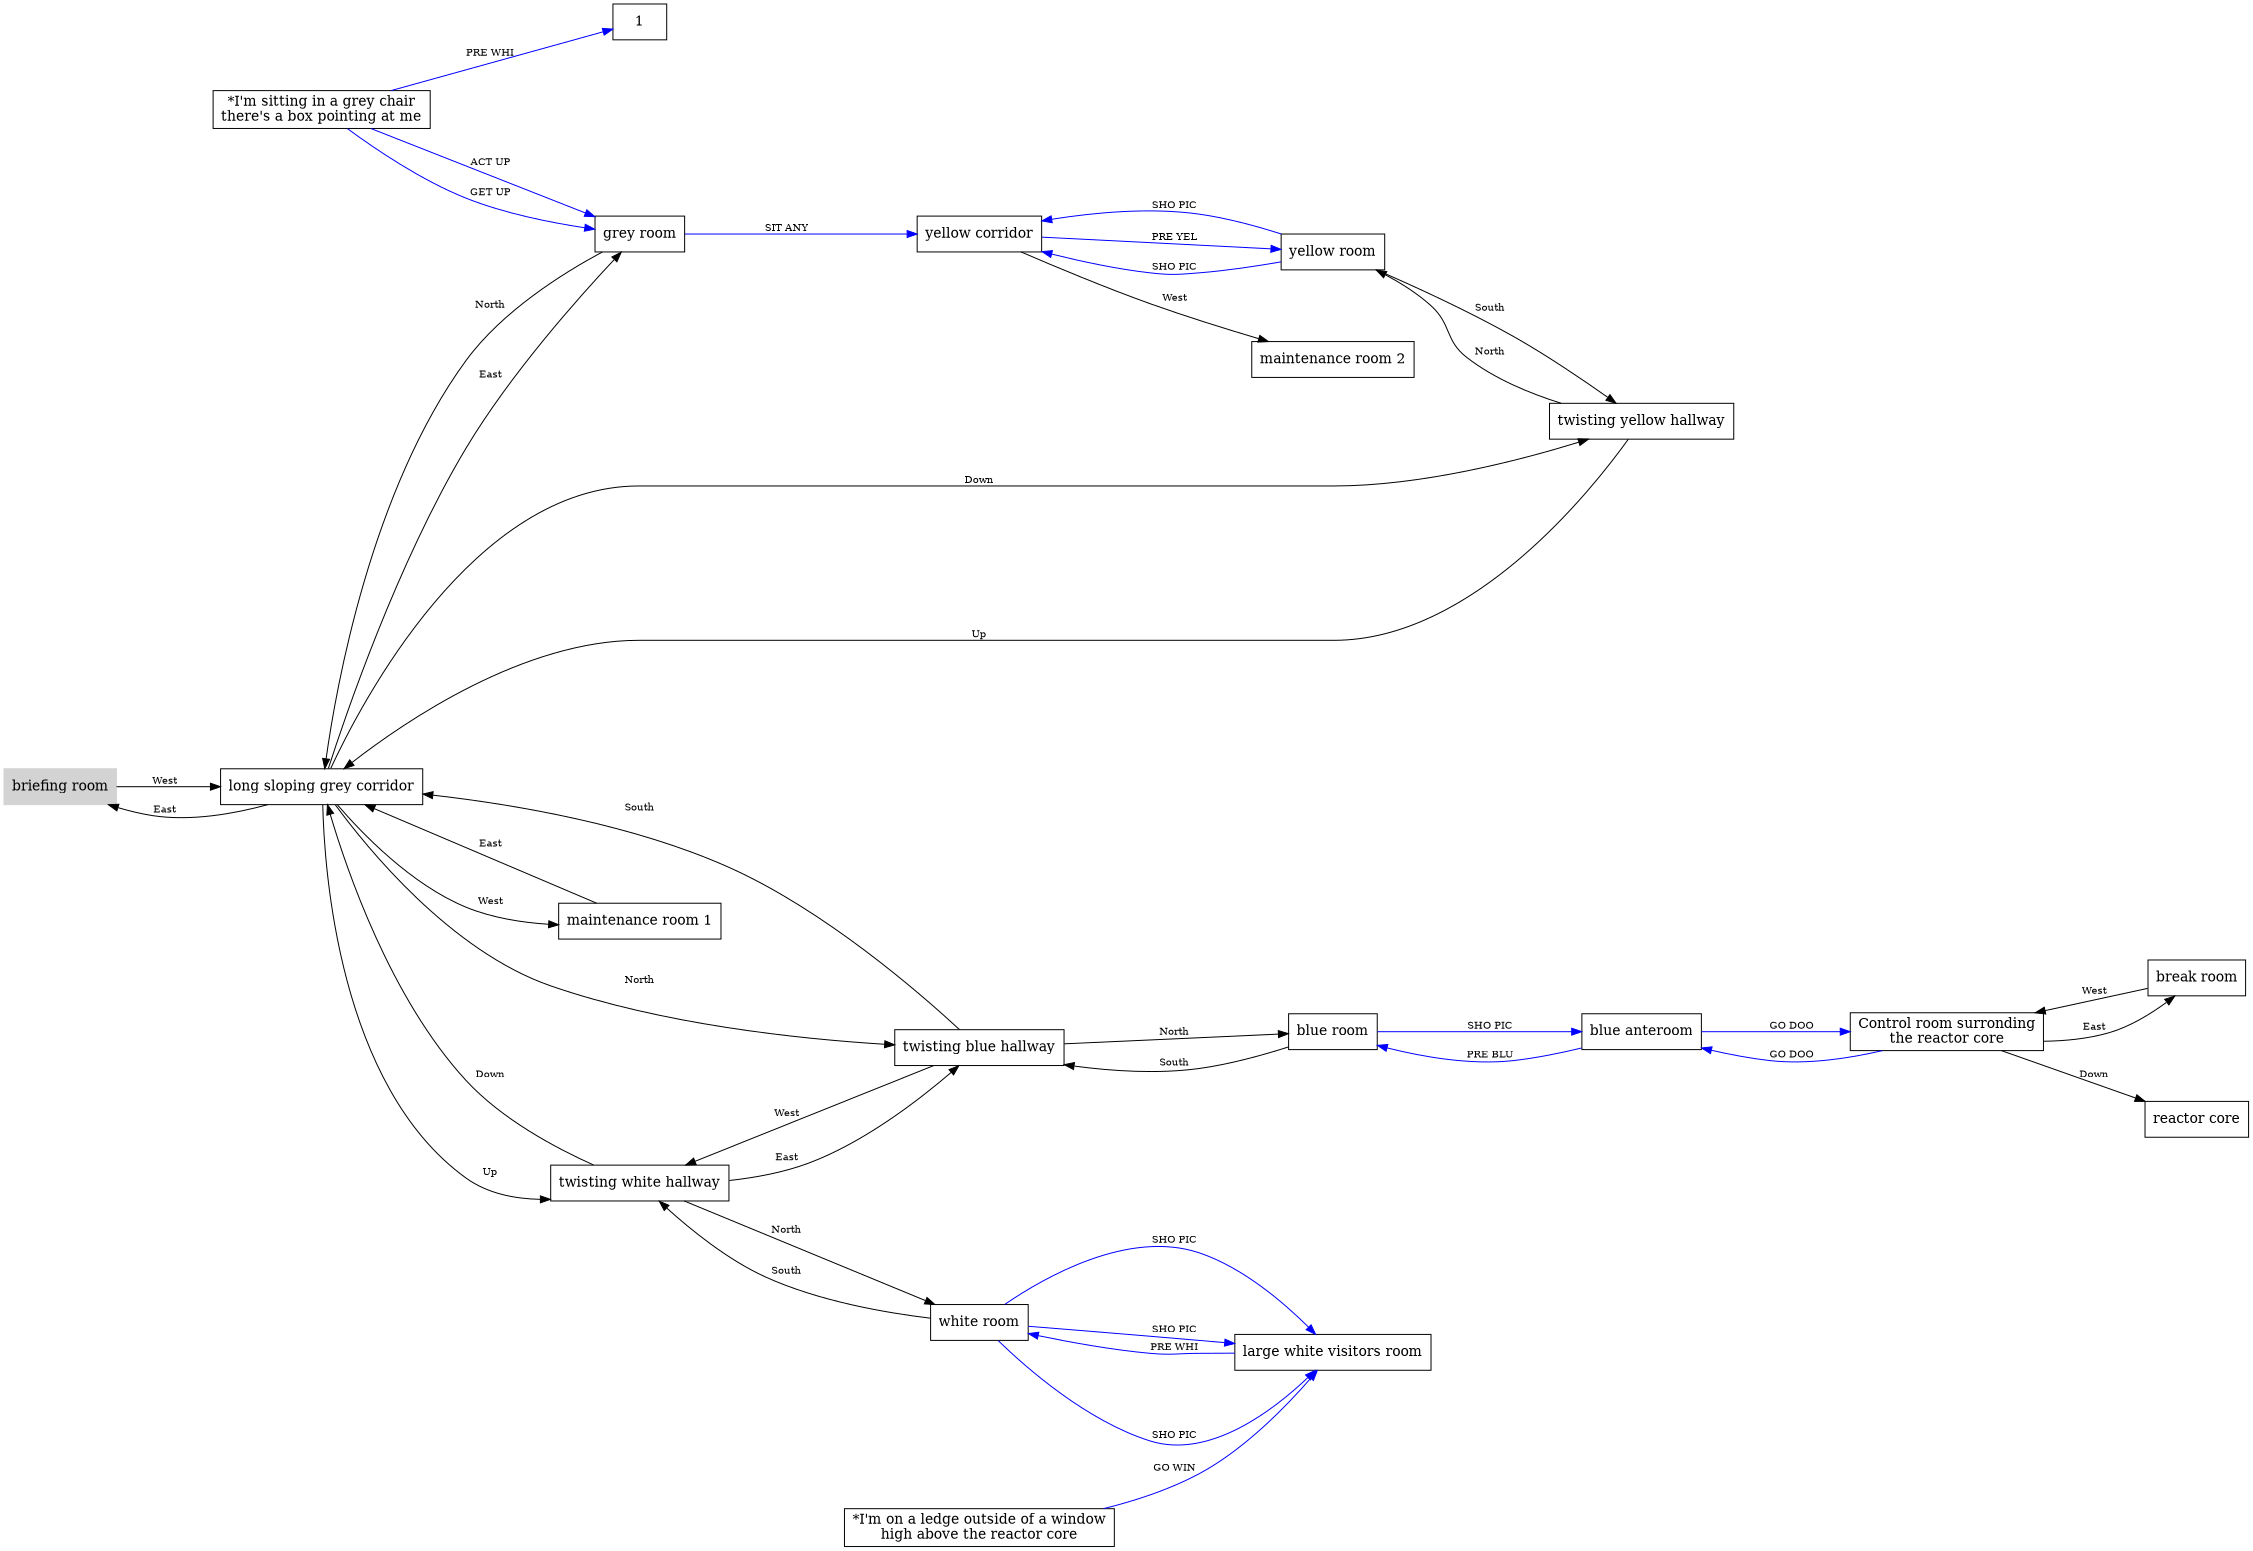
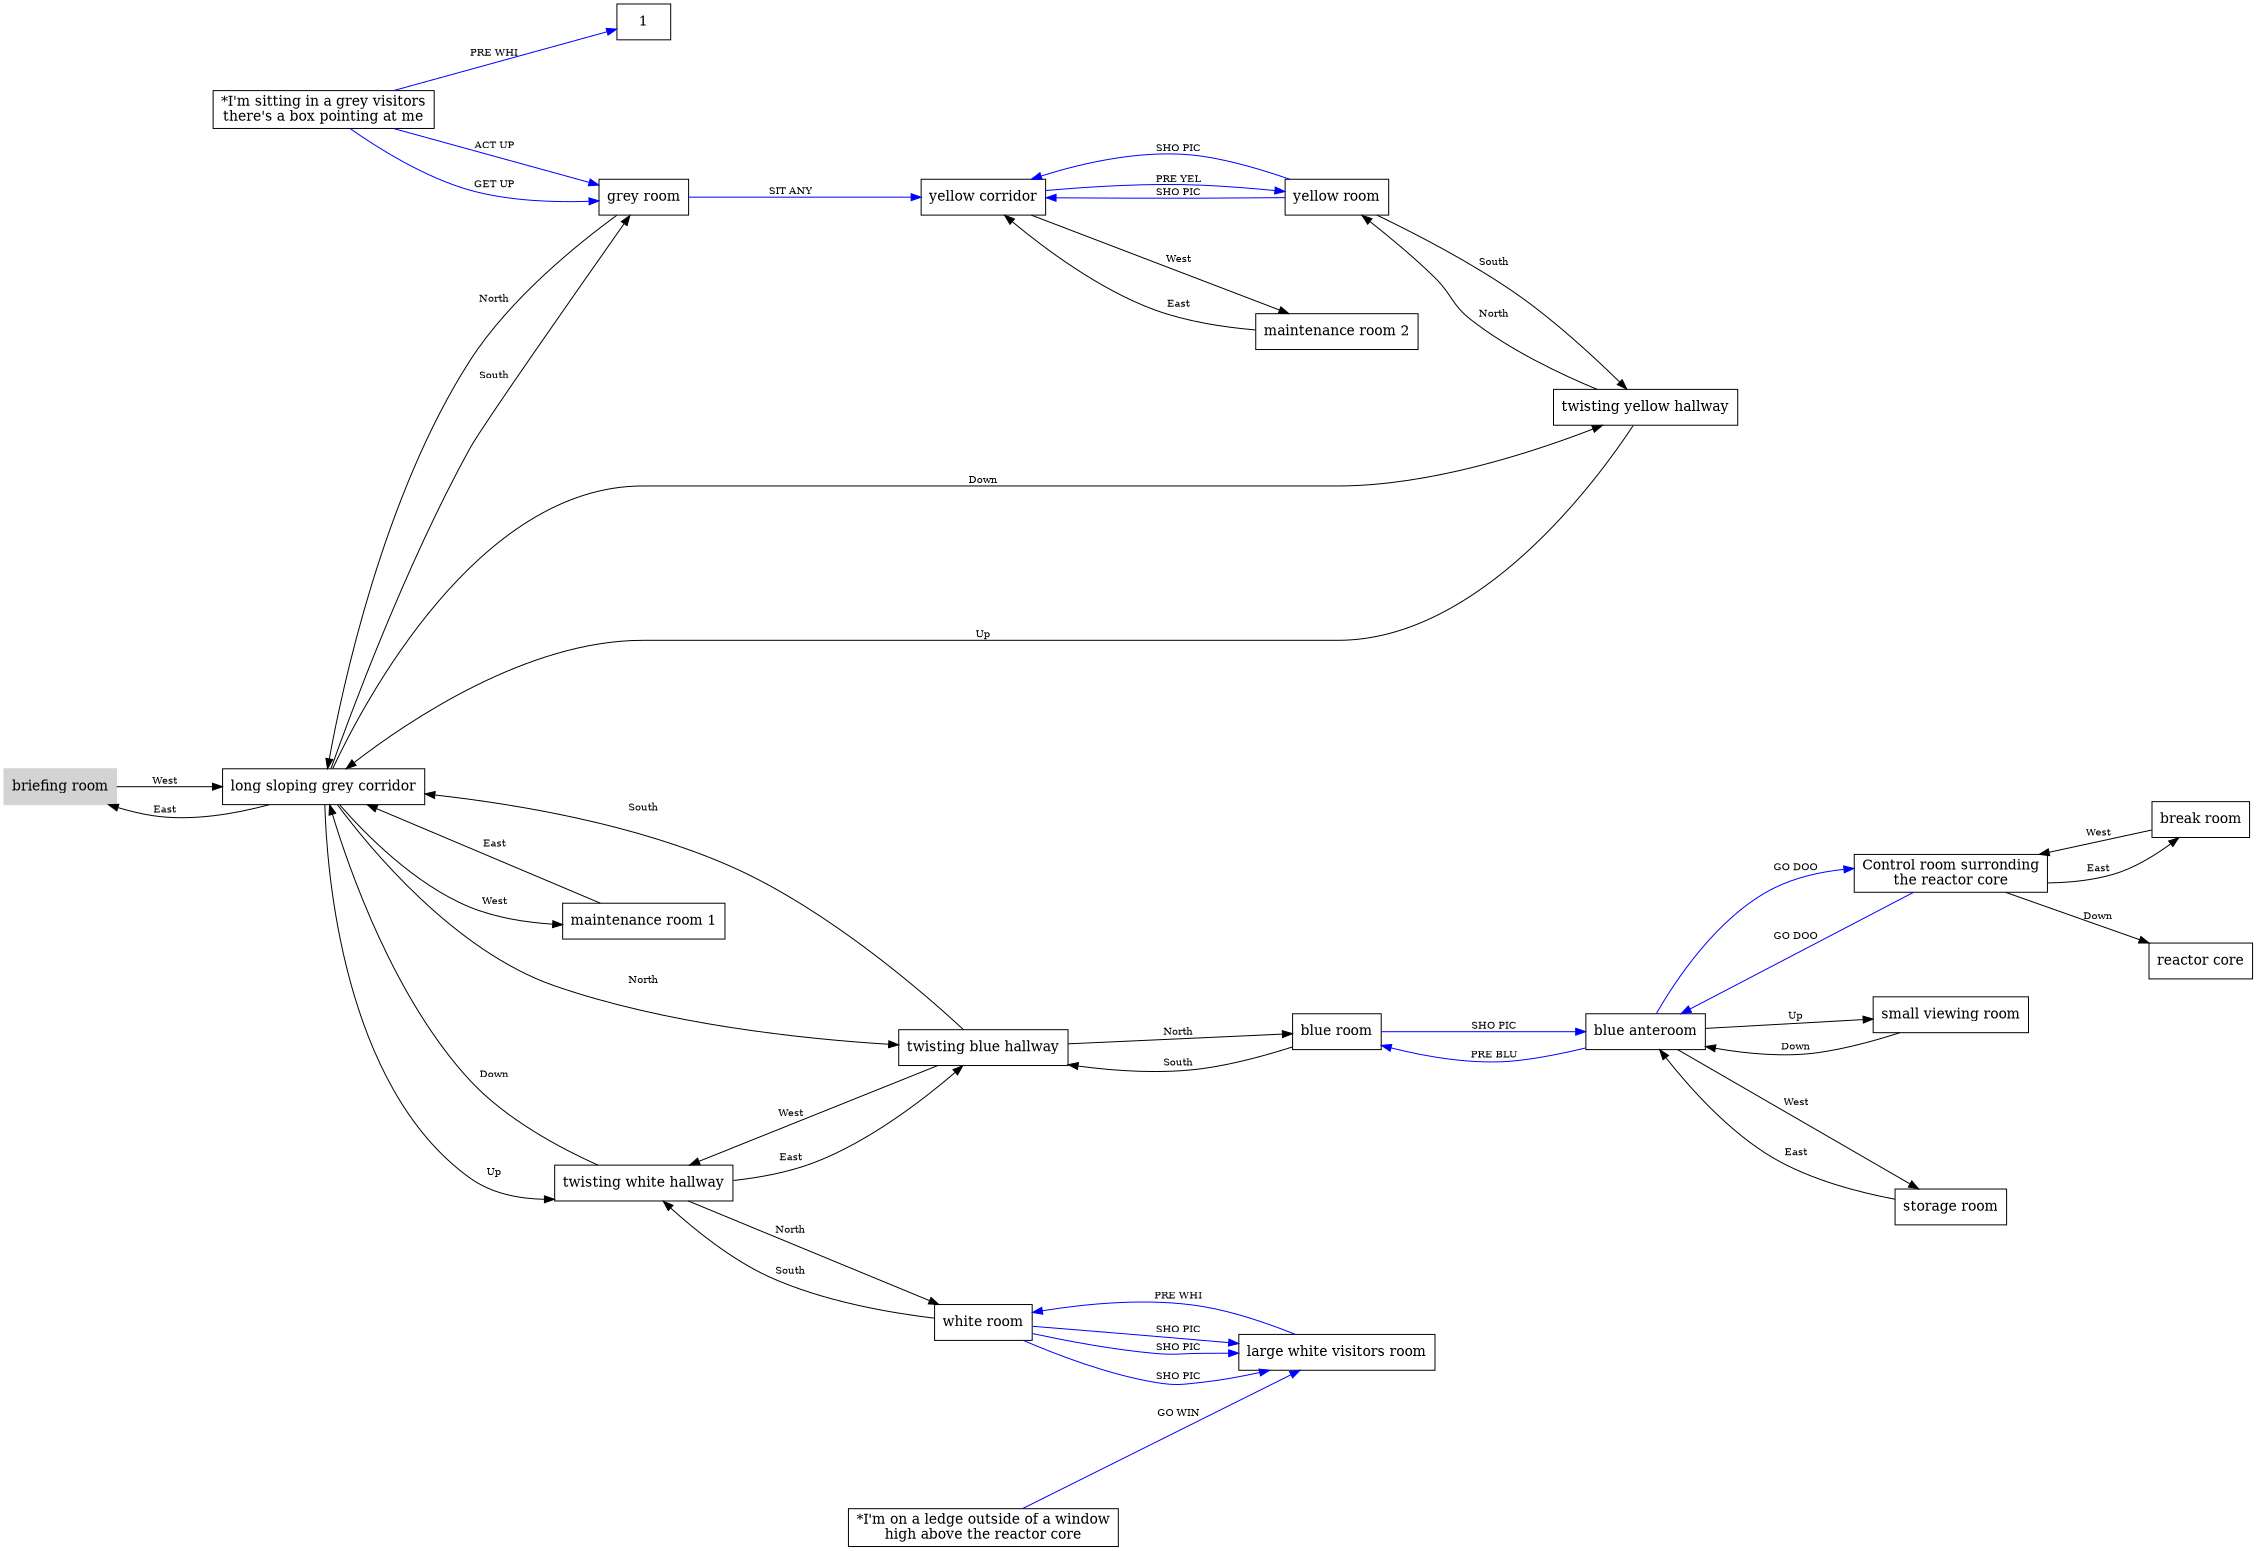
(322, 110) -> (324, 110)
none -> (1125, 297)
(490, 375) -> (494, 376)
none -> (1951, 1015)
none -> (1951, 1207)
